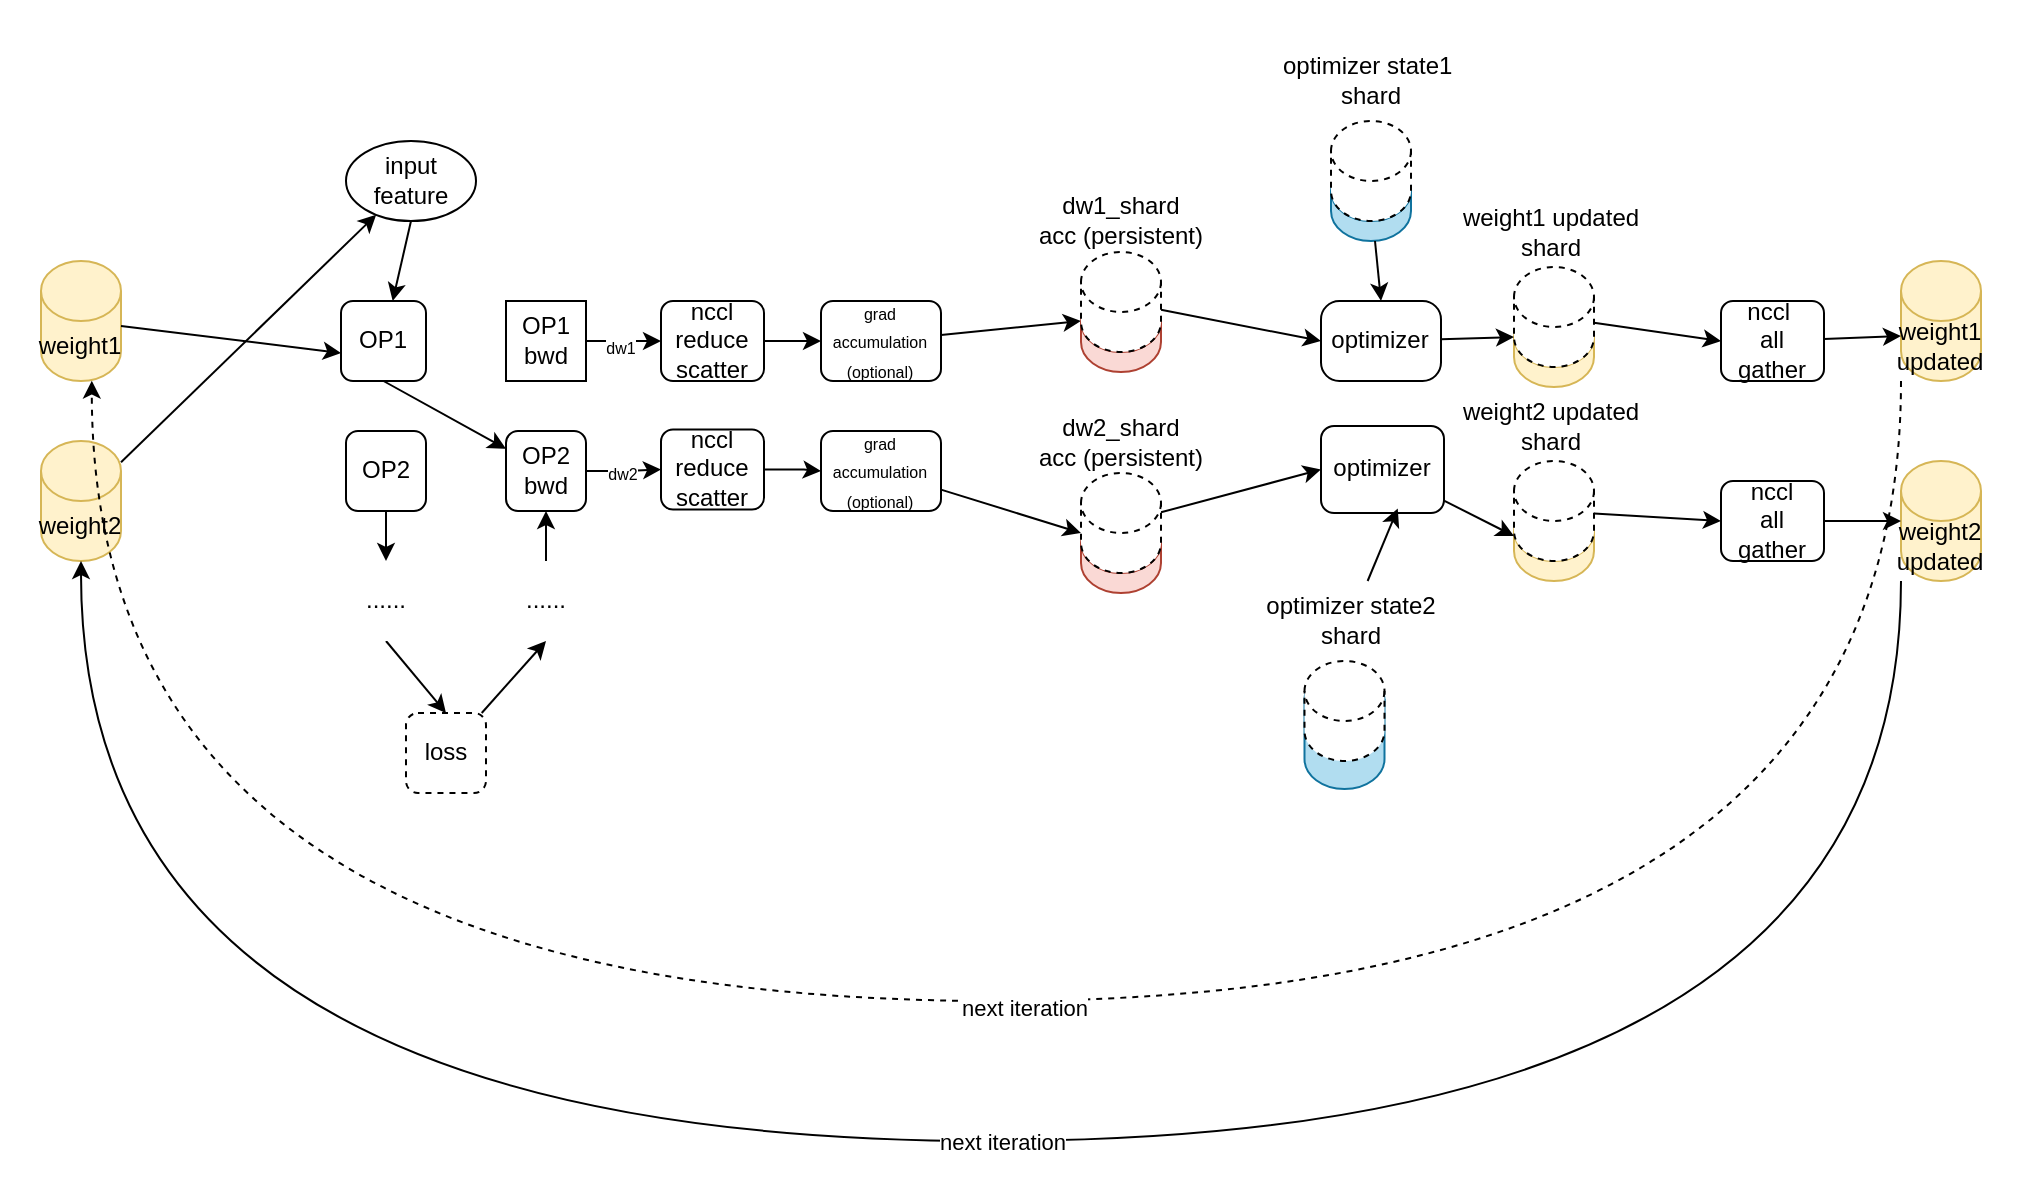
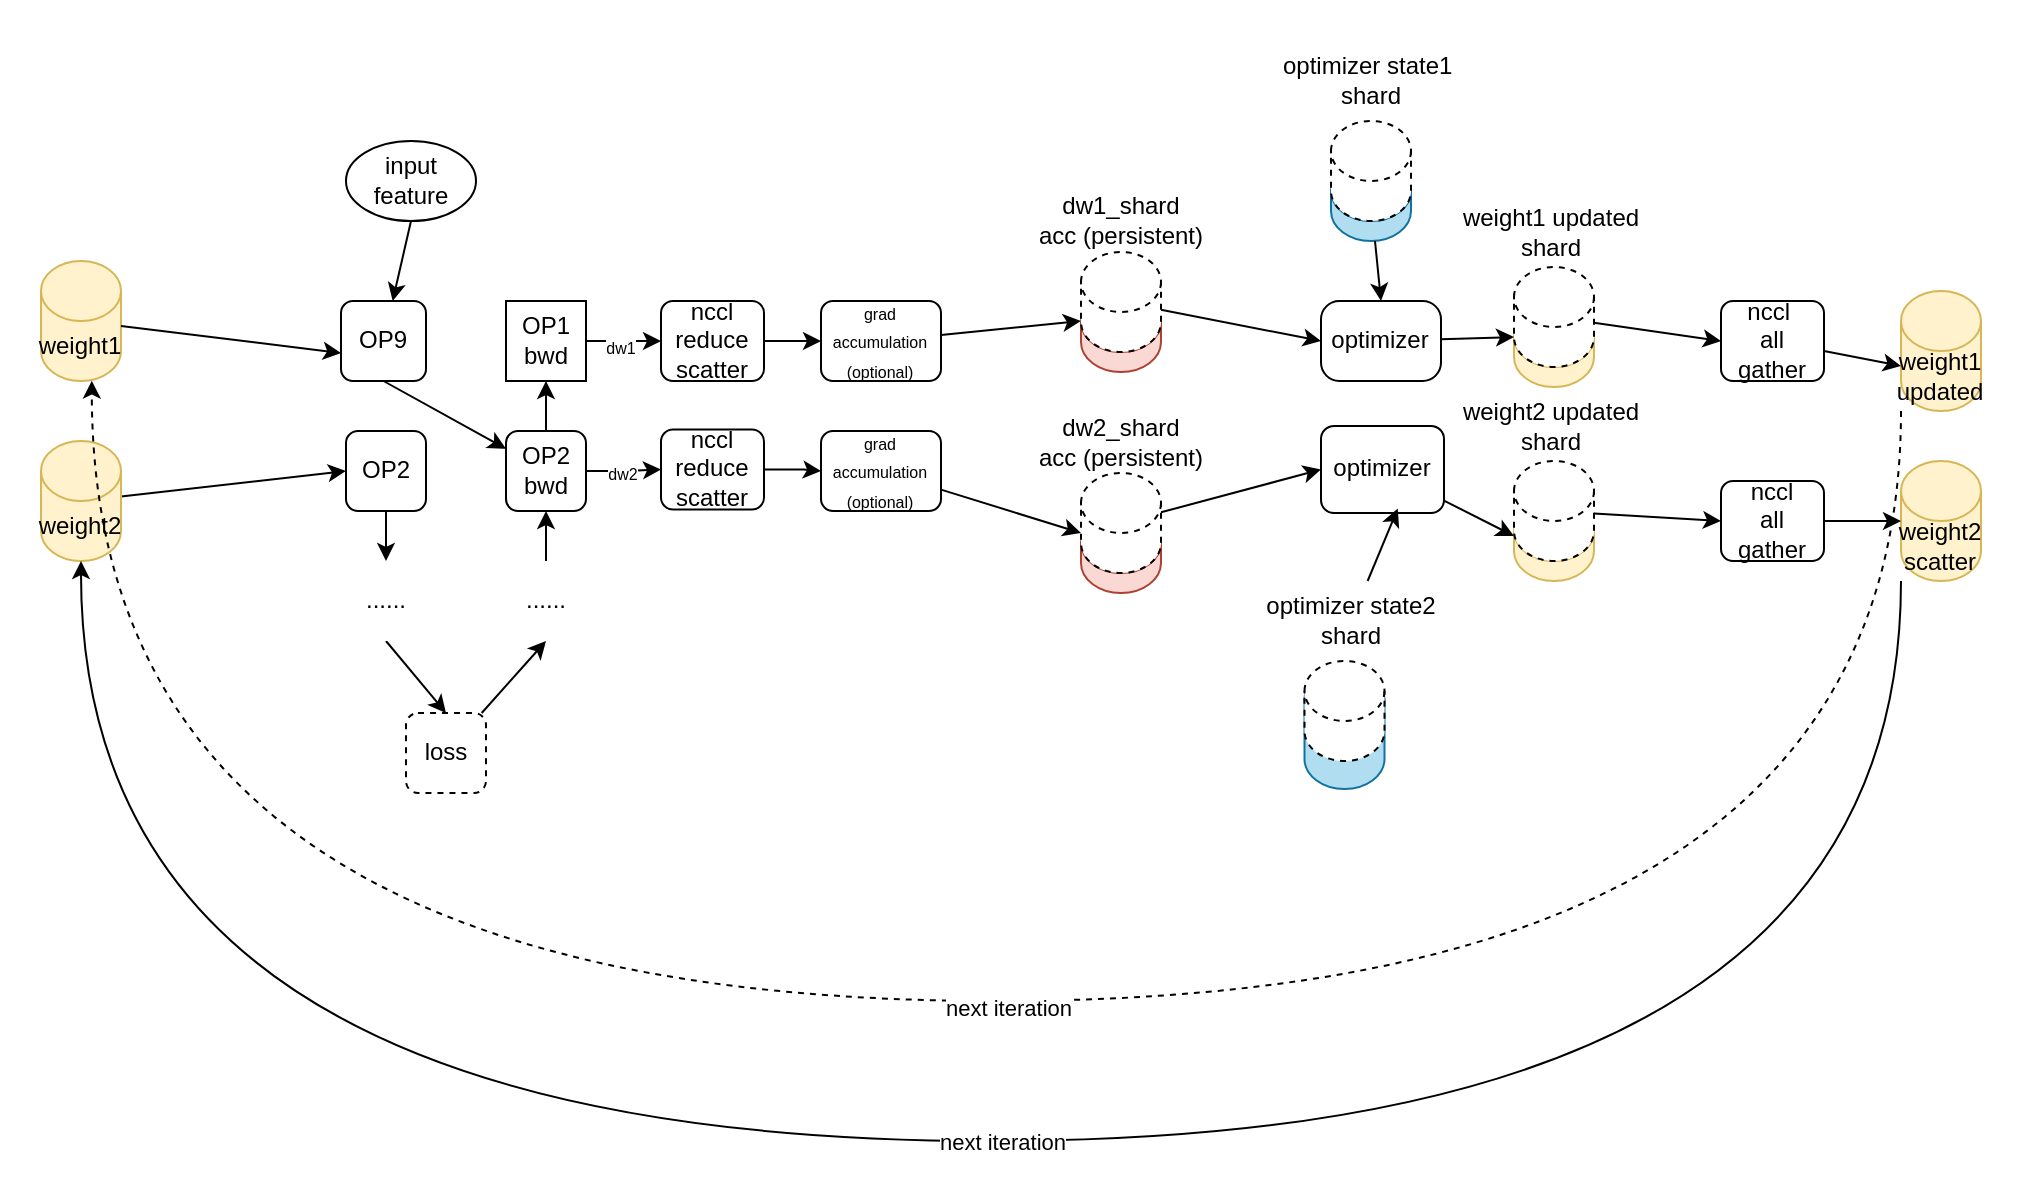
(1941, 321) -> (1941, 351)
(384, 341) -> (384, 341)
(182, 403) -> (227, 485)
none -> (546, 413)
(1941, 547) -> (1941, 547)
